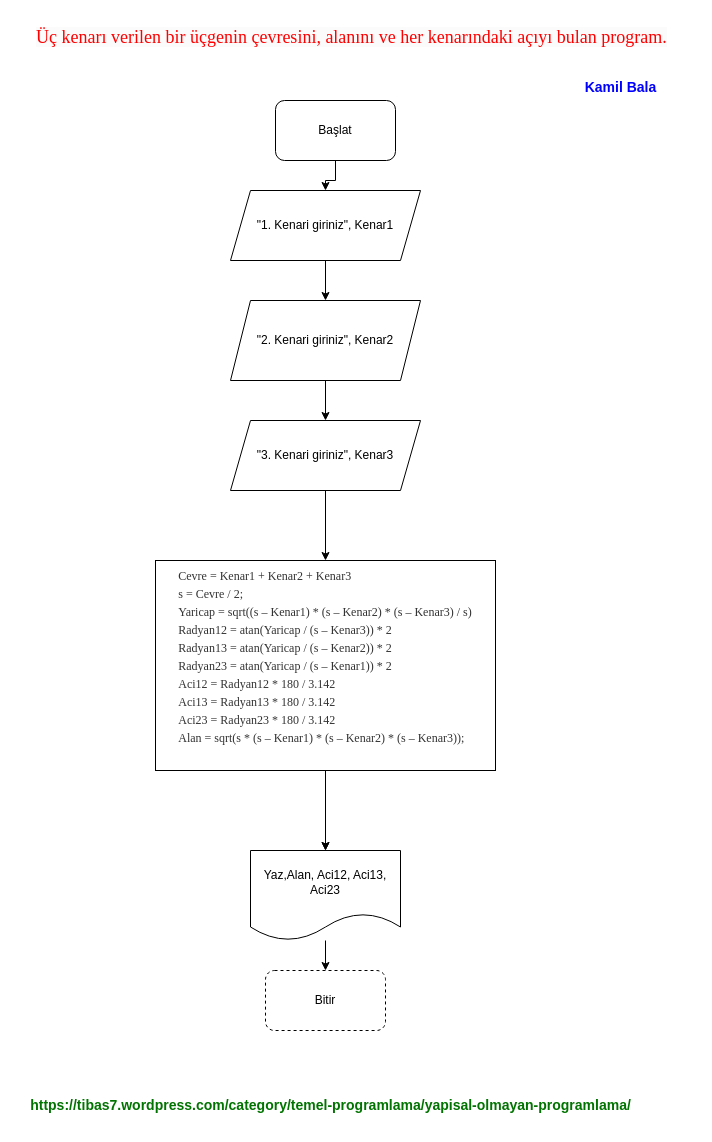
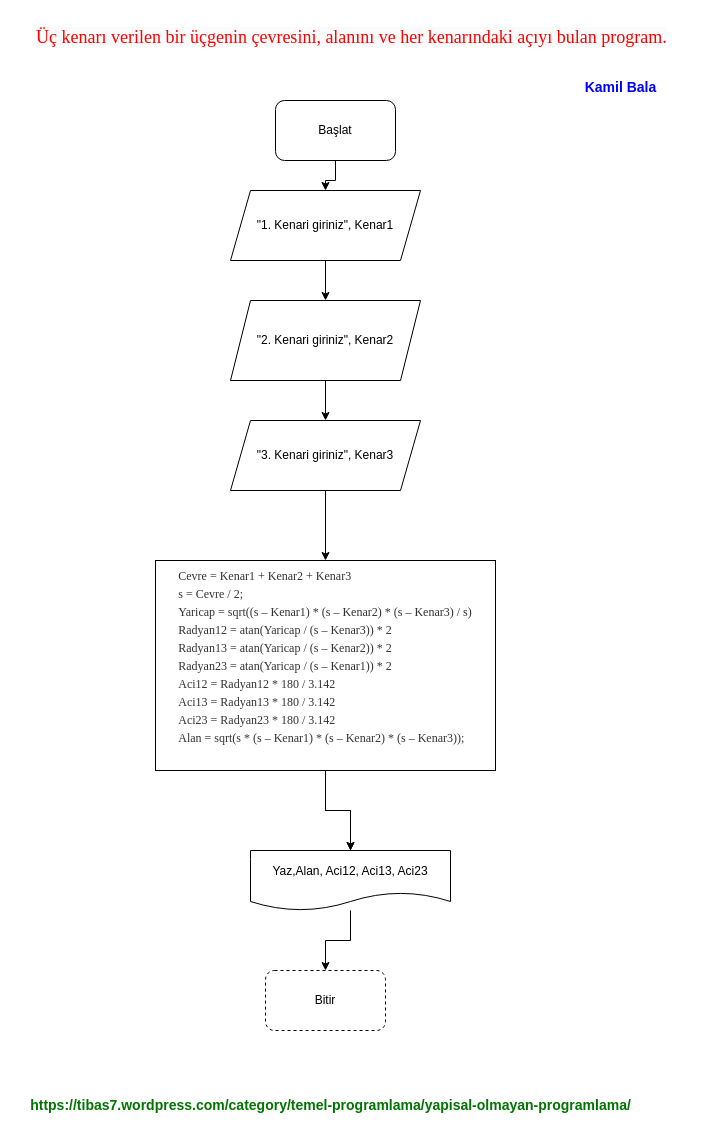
(326, 896) -> (351, 881)
